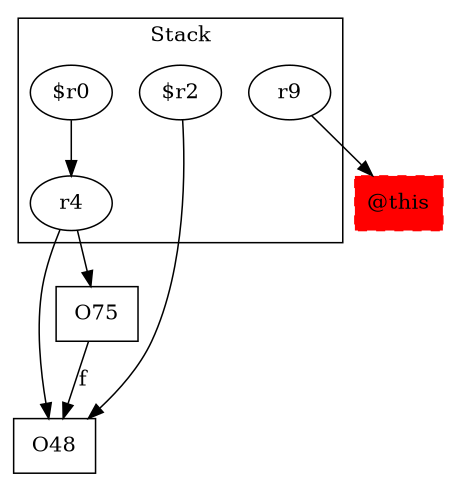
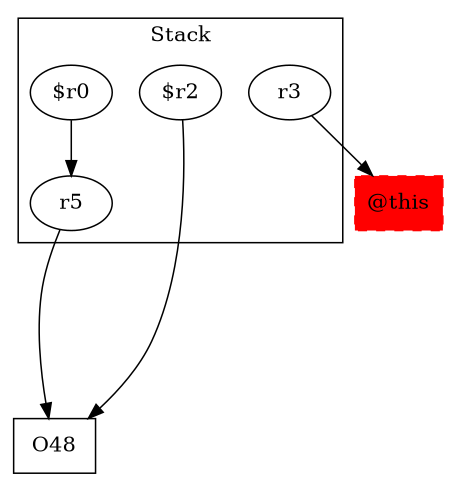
(290, 93) -> (290, 93)
(71, 203) -> (71, 203)
(97, 314) -> none
